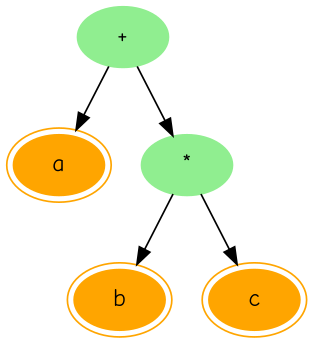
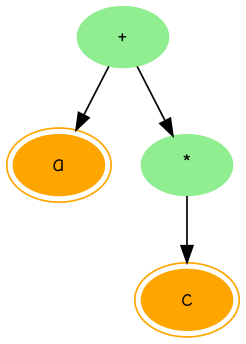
(120, 300) -> none
